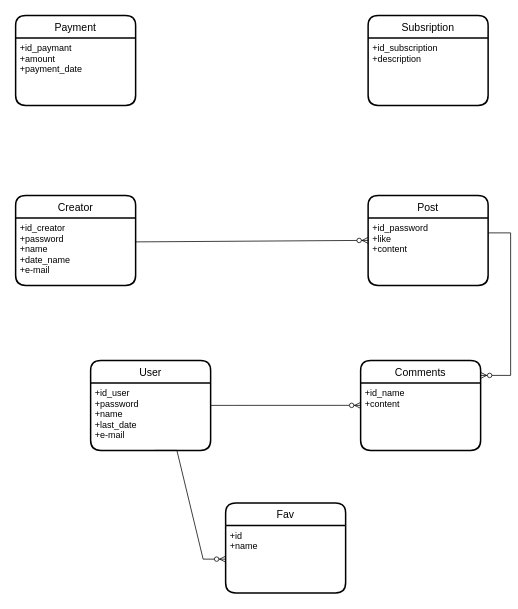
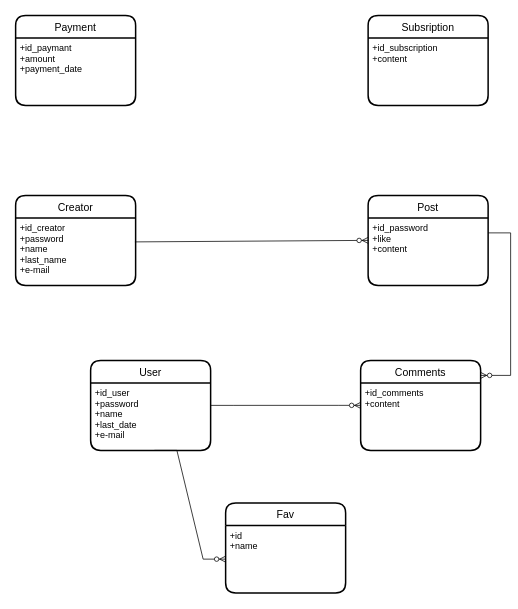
(409, 48) -> (409, 48)
(46, 228) -> (46, 228)
(383, 393) -> (394, 393)
